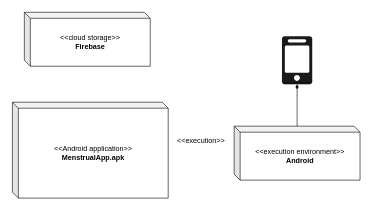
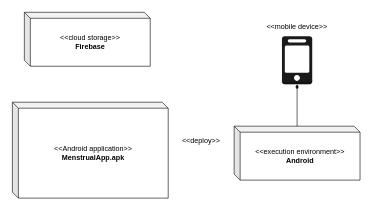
none -> (297, 27)
(201, 141) -> (201, 141)
